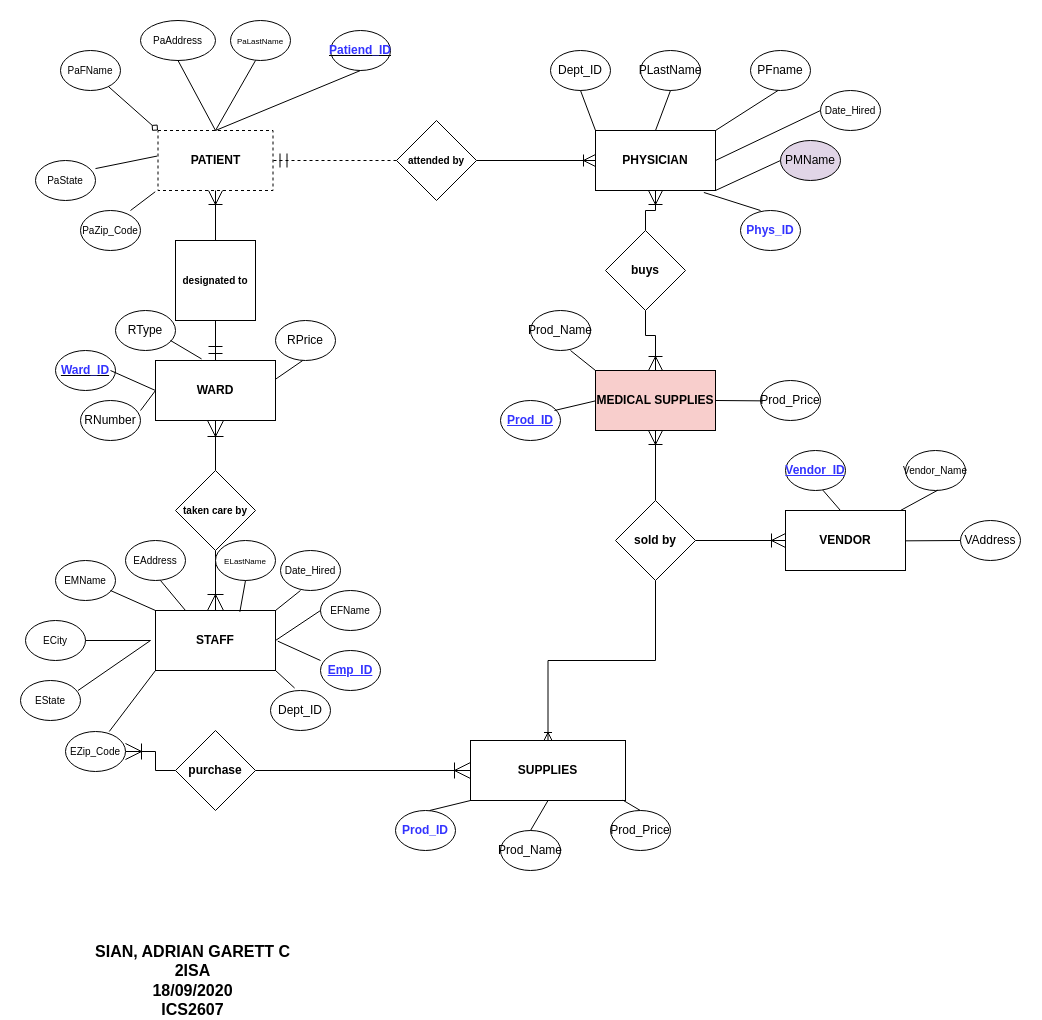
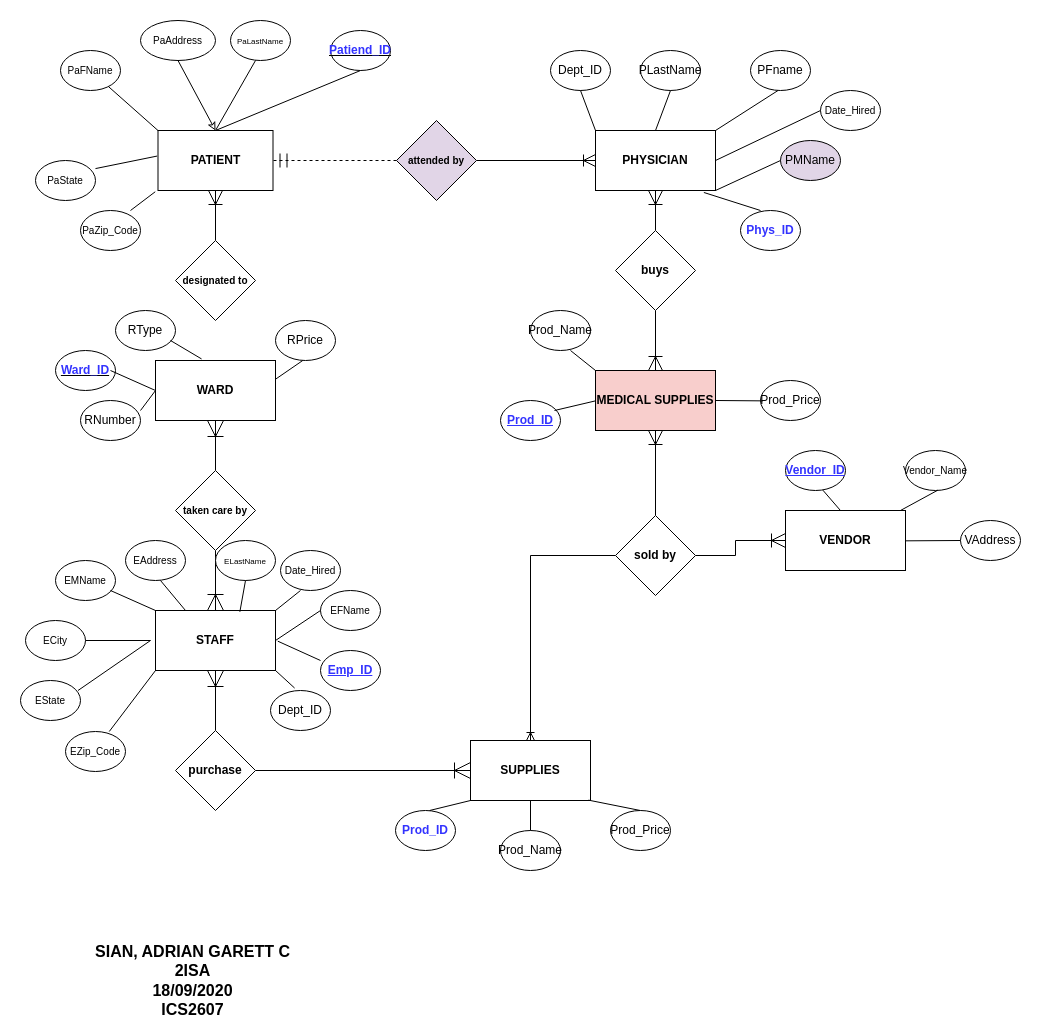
(212, 124) -> (212, 123)
(151, 125) -> (154, 127)
(216, 161) -> (216, 161)
(437, 161) -> (437, 161)
(646, 271) -> (656, 271)
(216, 281) -> (216, 281)
(216, 331) -> none
(656, 541) -> (656, 556)
(156, 757) -> (216, 701)
(548, 771) -> (531, 771)
